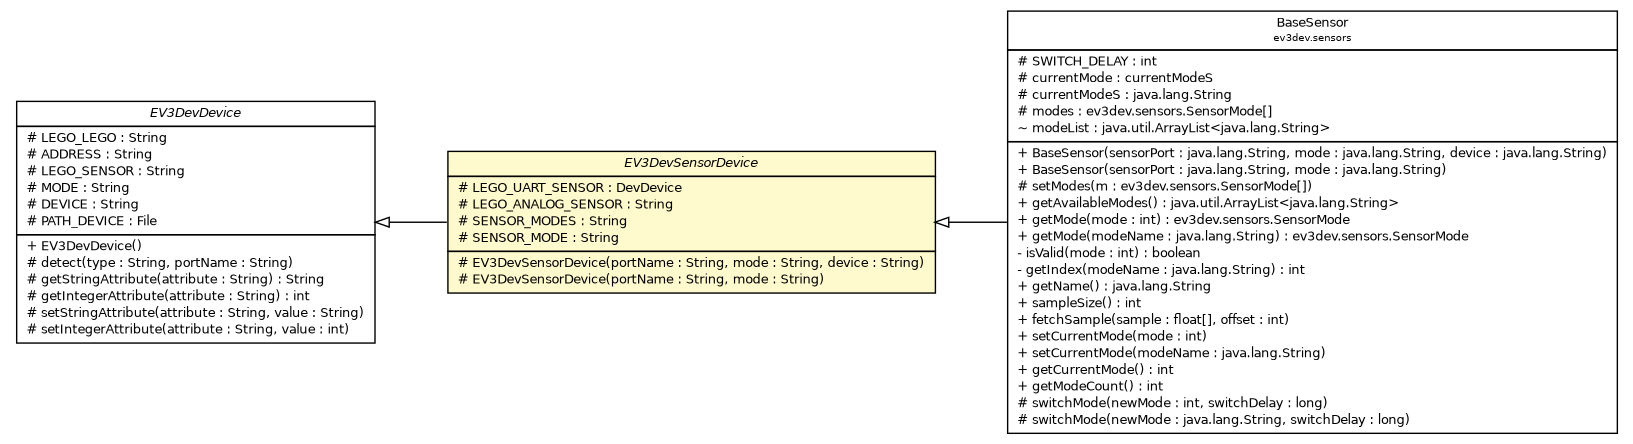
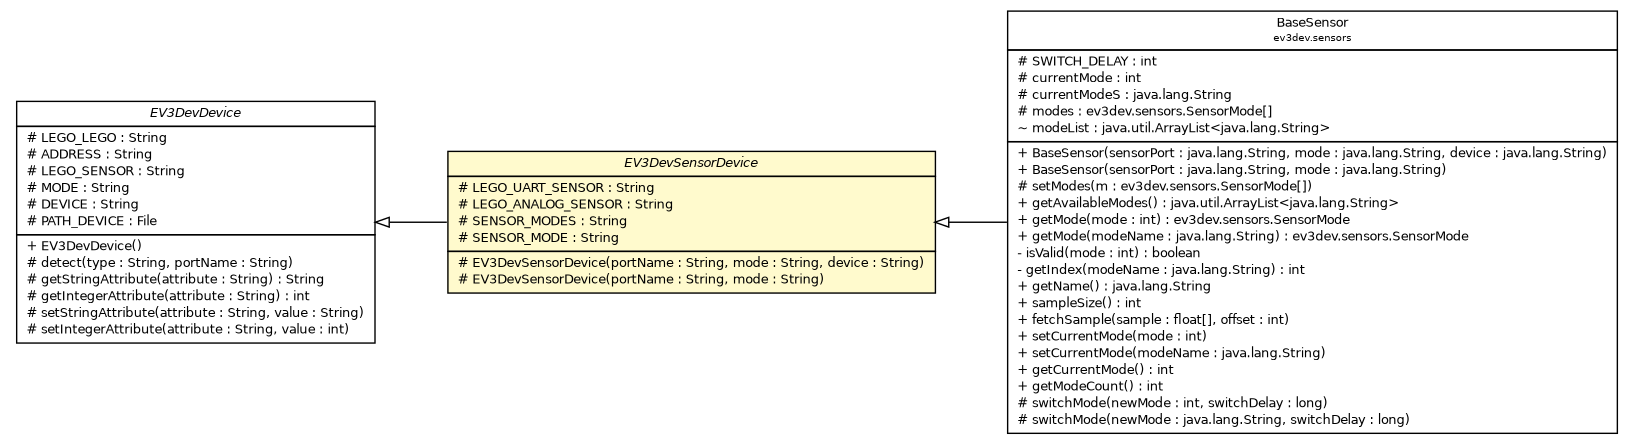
(1116, 78) -> (1080, 78)
(570, 188) -> (556, 188)
